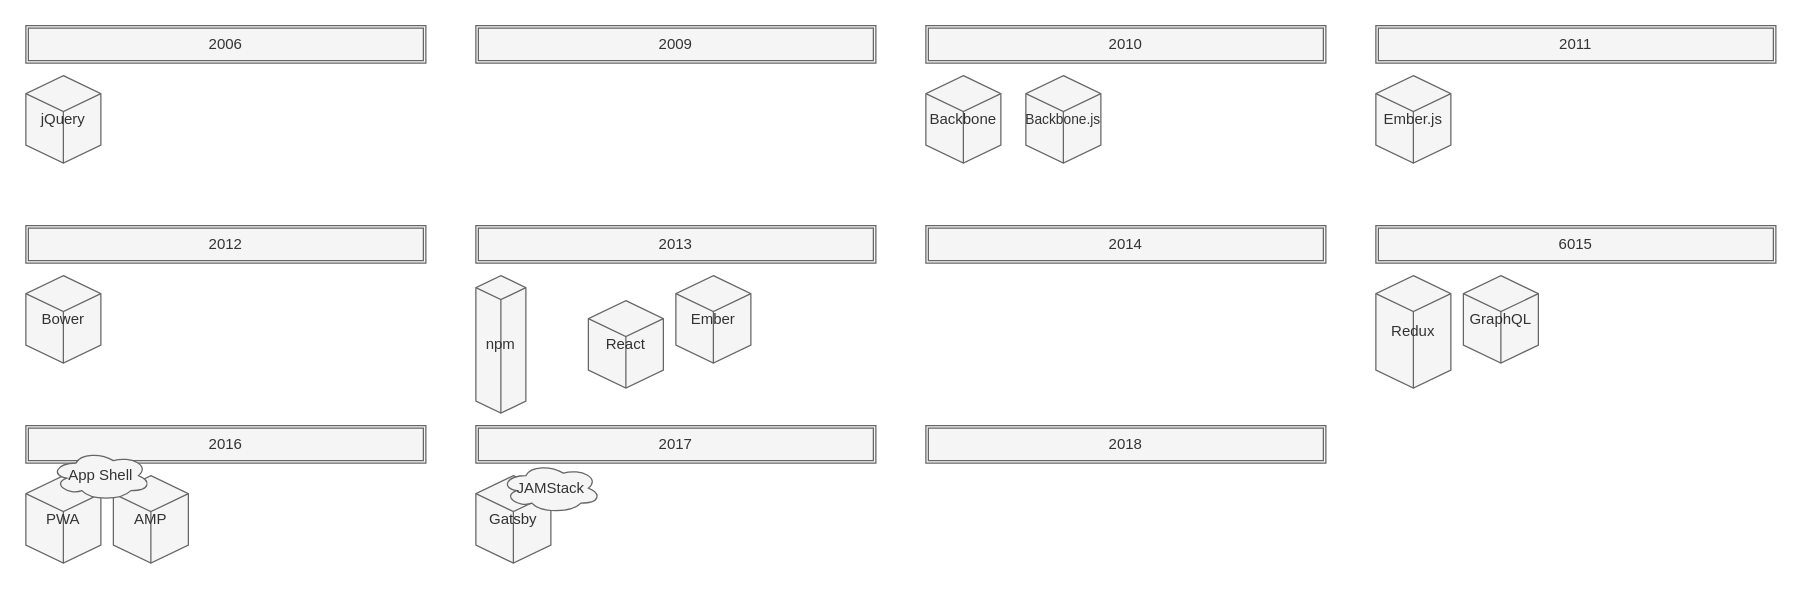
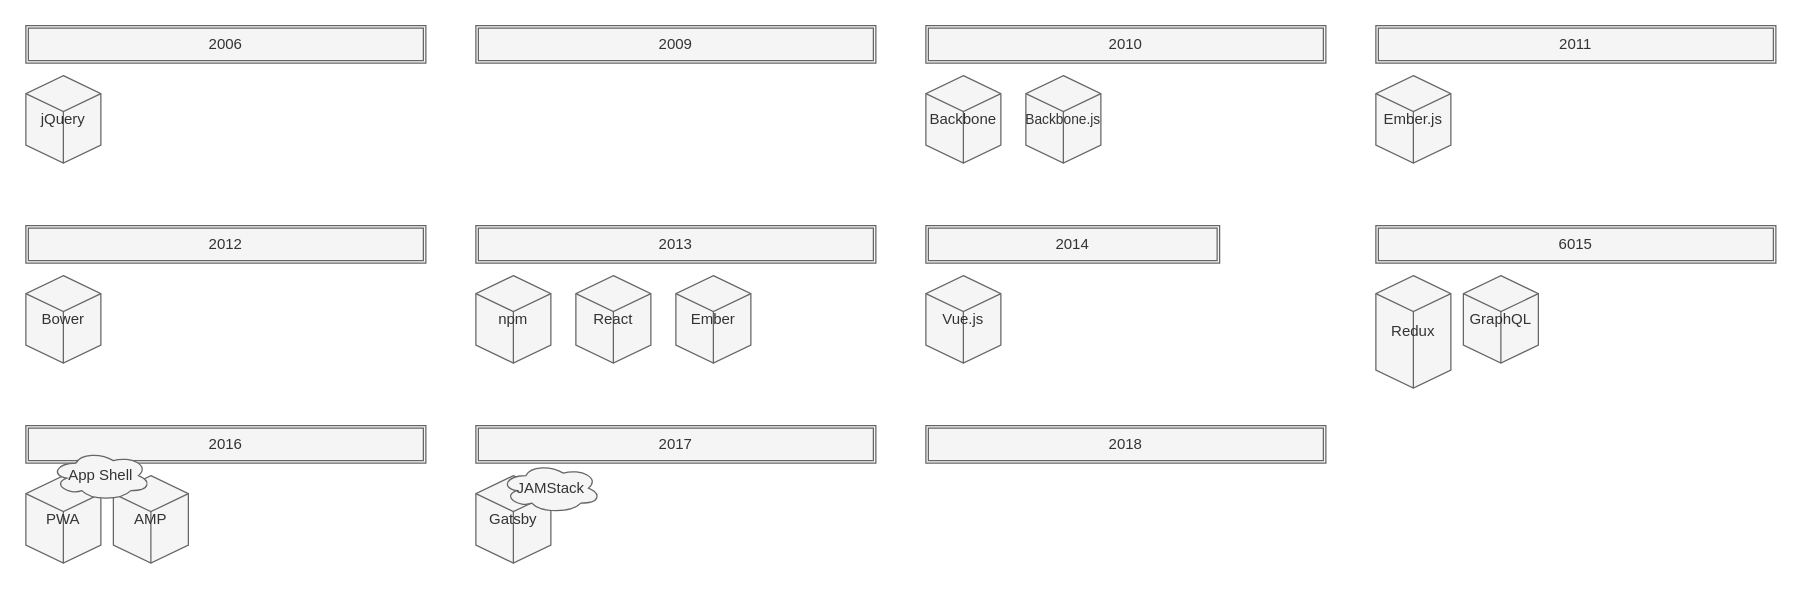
(1126, 244) -> (1073, 244)
none -> (963, 319)
(501, 344) -> (513, 319)
(626, 344) -> (613, 319)
